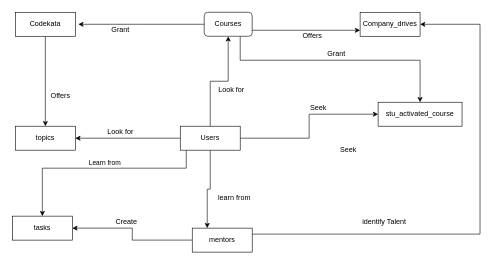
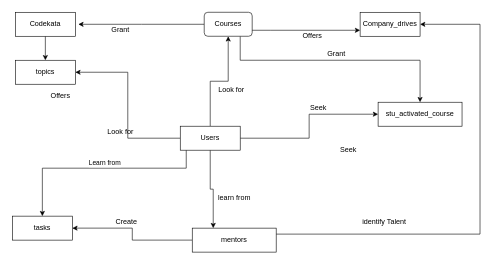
(45, 138) -> (45, 72)
(222, 240) -> (234, 240)
